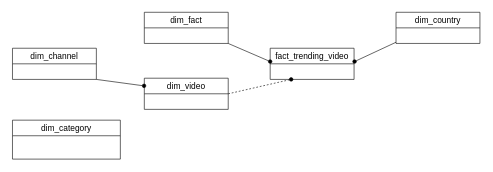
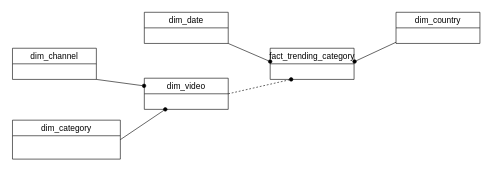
(186, 21) -> (186, 21)
(312, 57) -> (312, 57)
none -> (142, 125)
